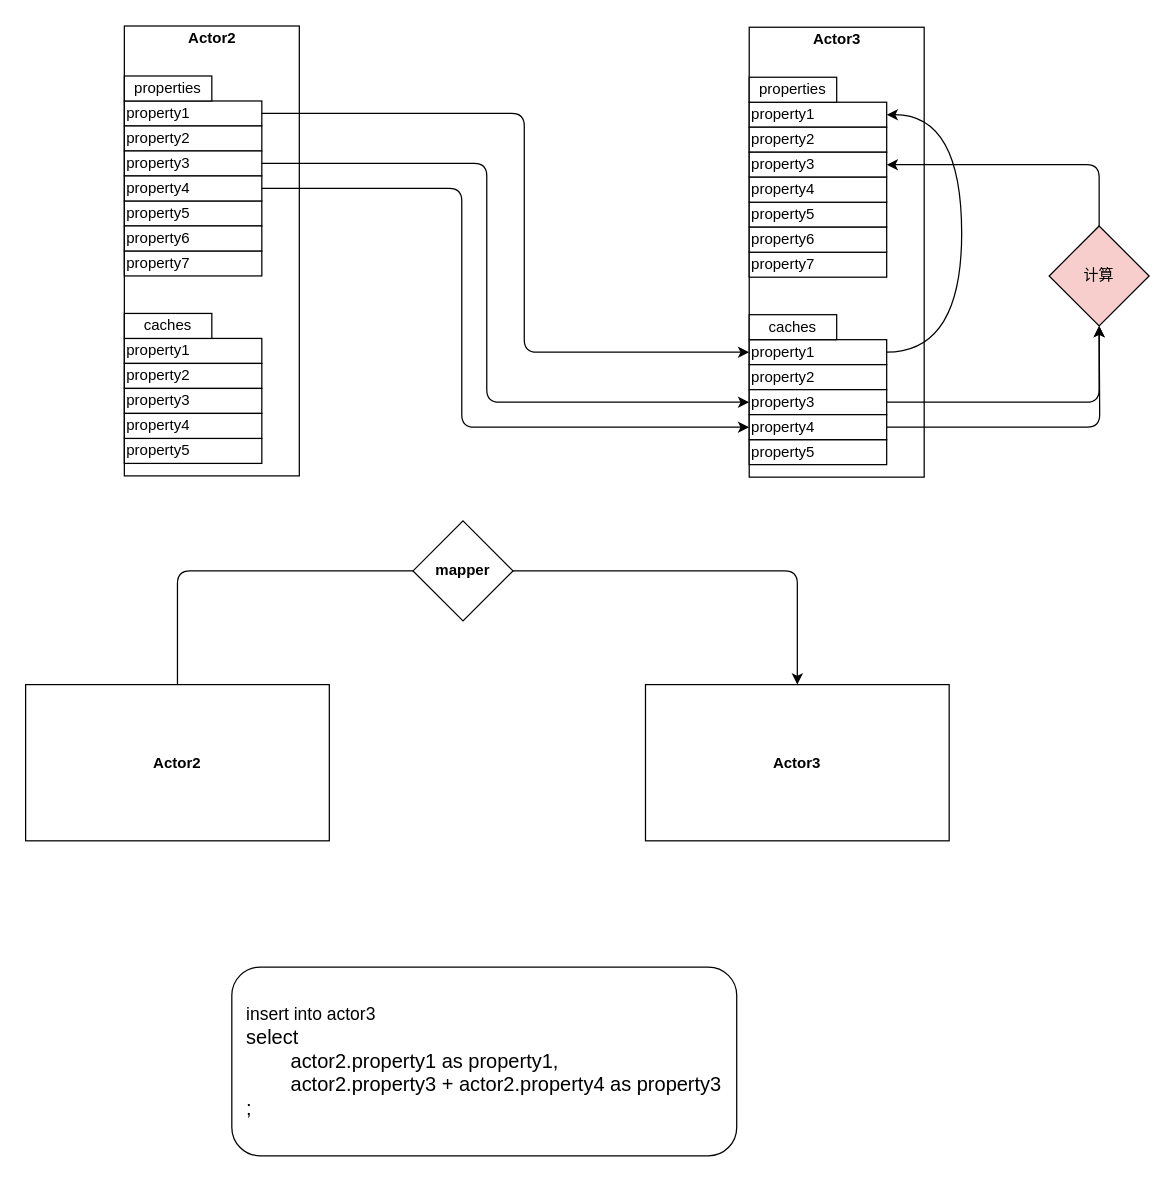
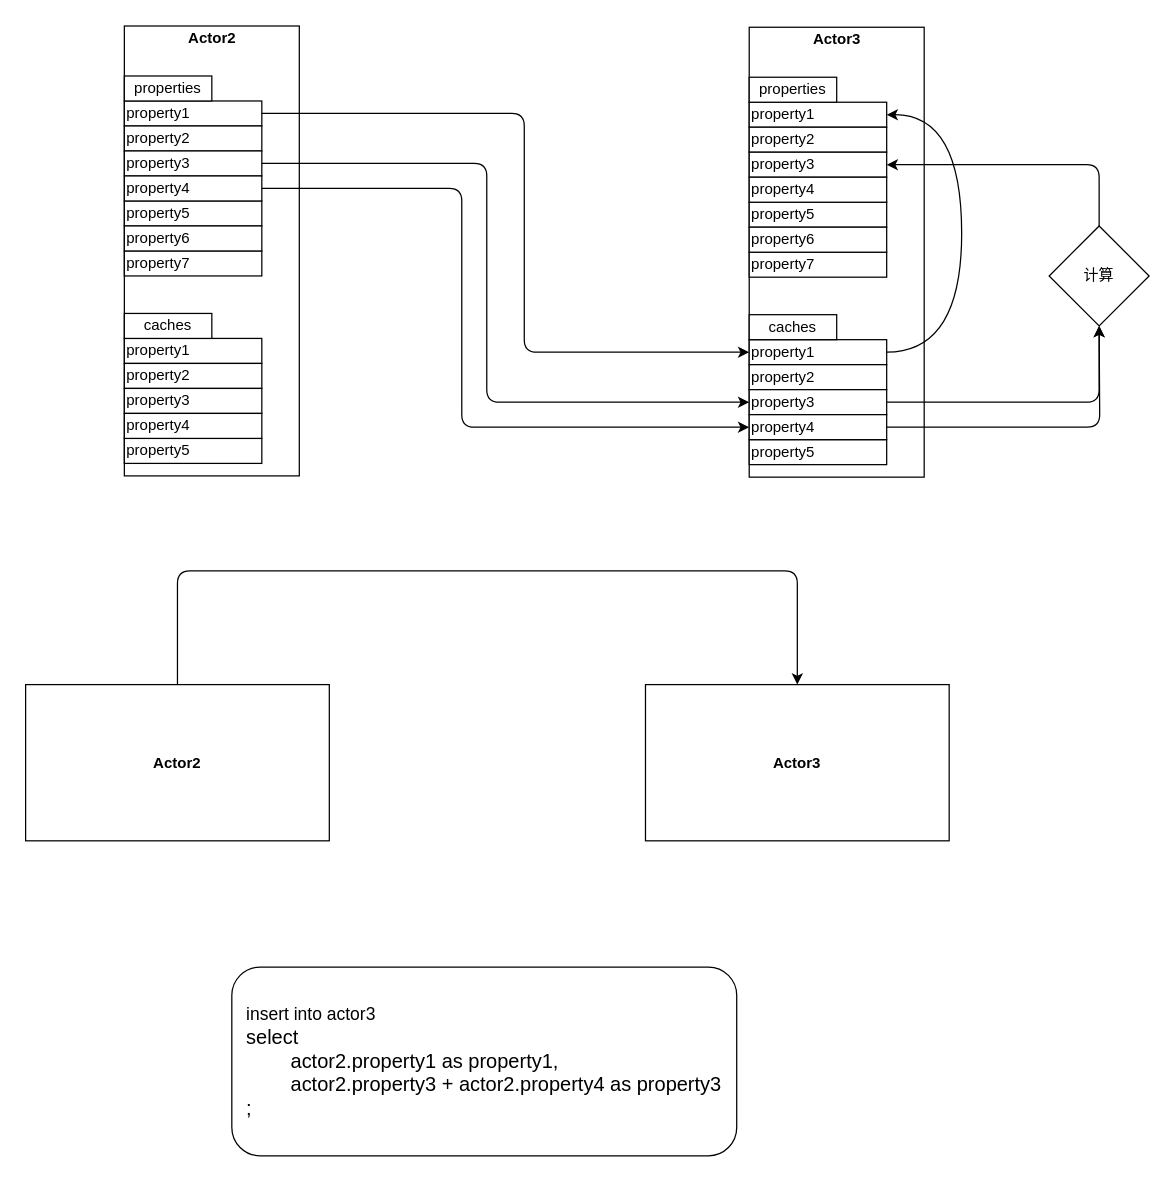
(1099, 276) -> (1099, 276)
(463, 571) -> none
